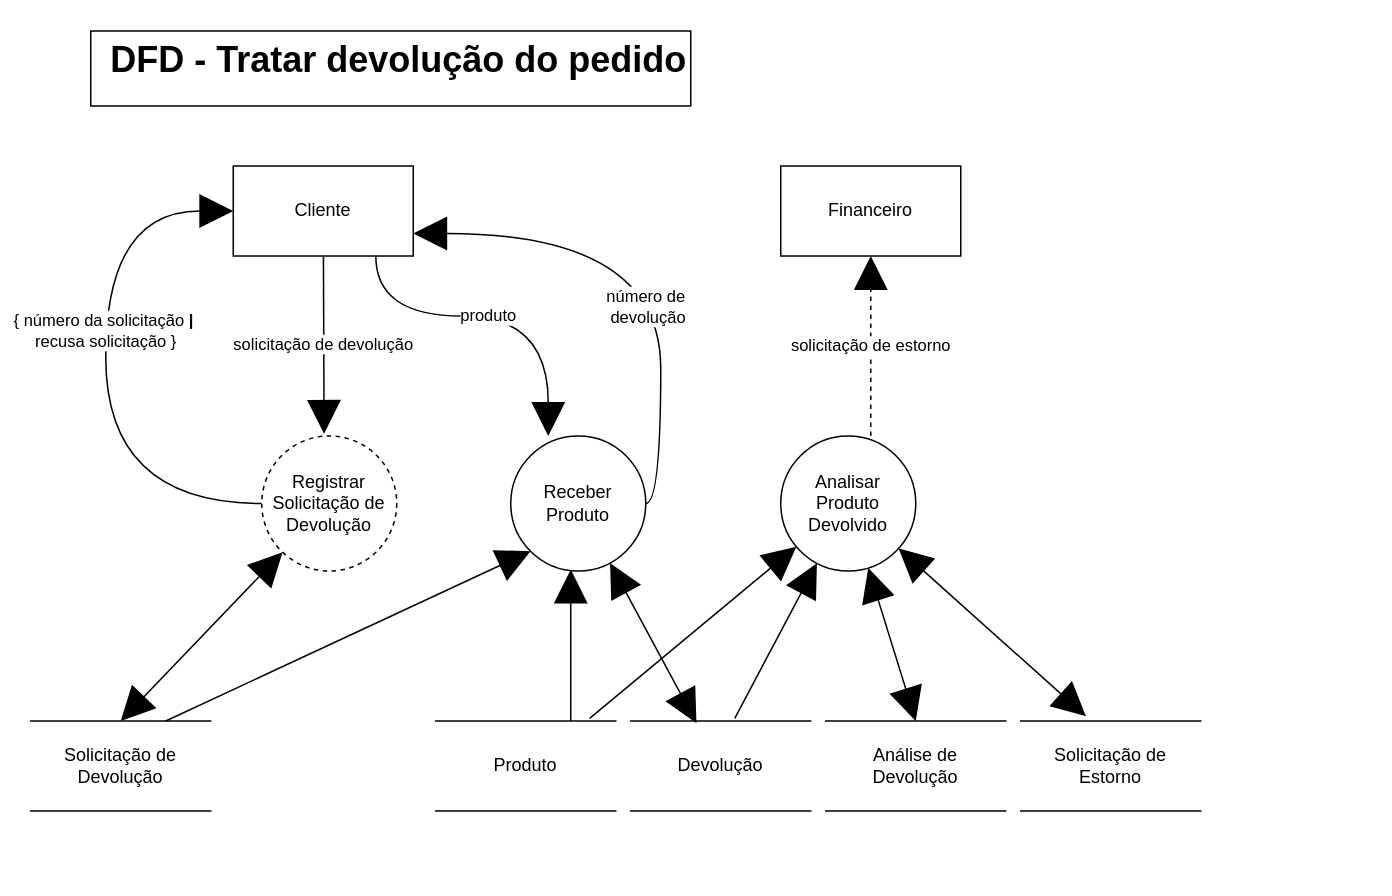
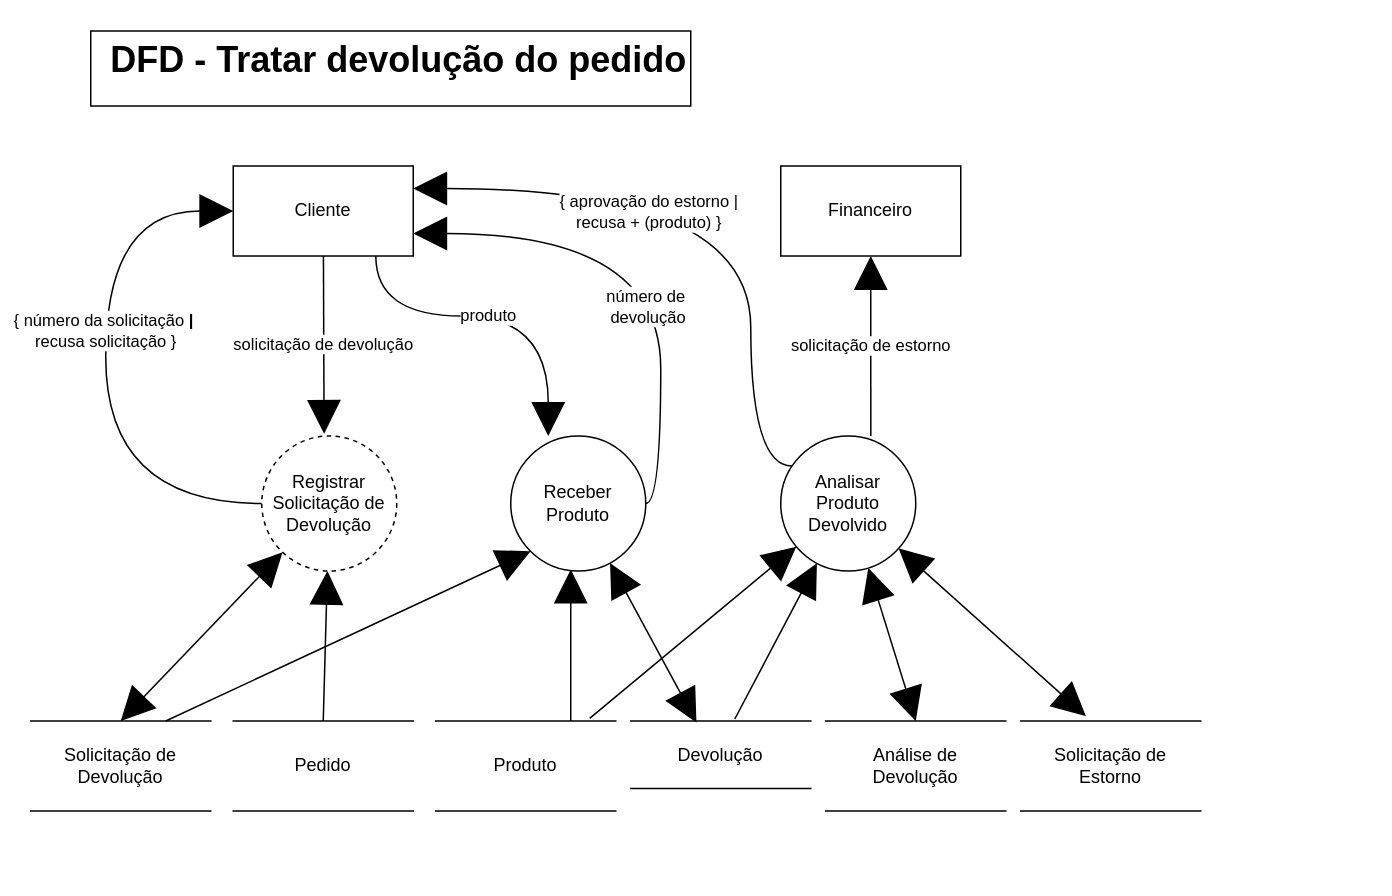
none -> (750, 322)
(871, 394) -> (871, 394)
none -> (325, 660)
none -> (323, 766)
(721, 766) -> (721, 755)
